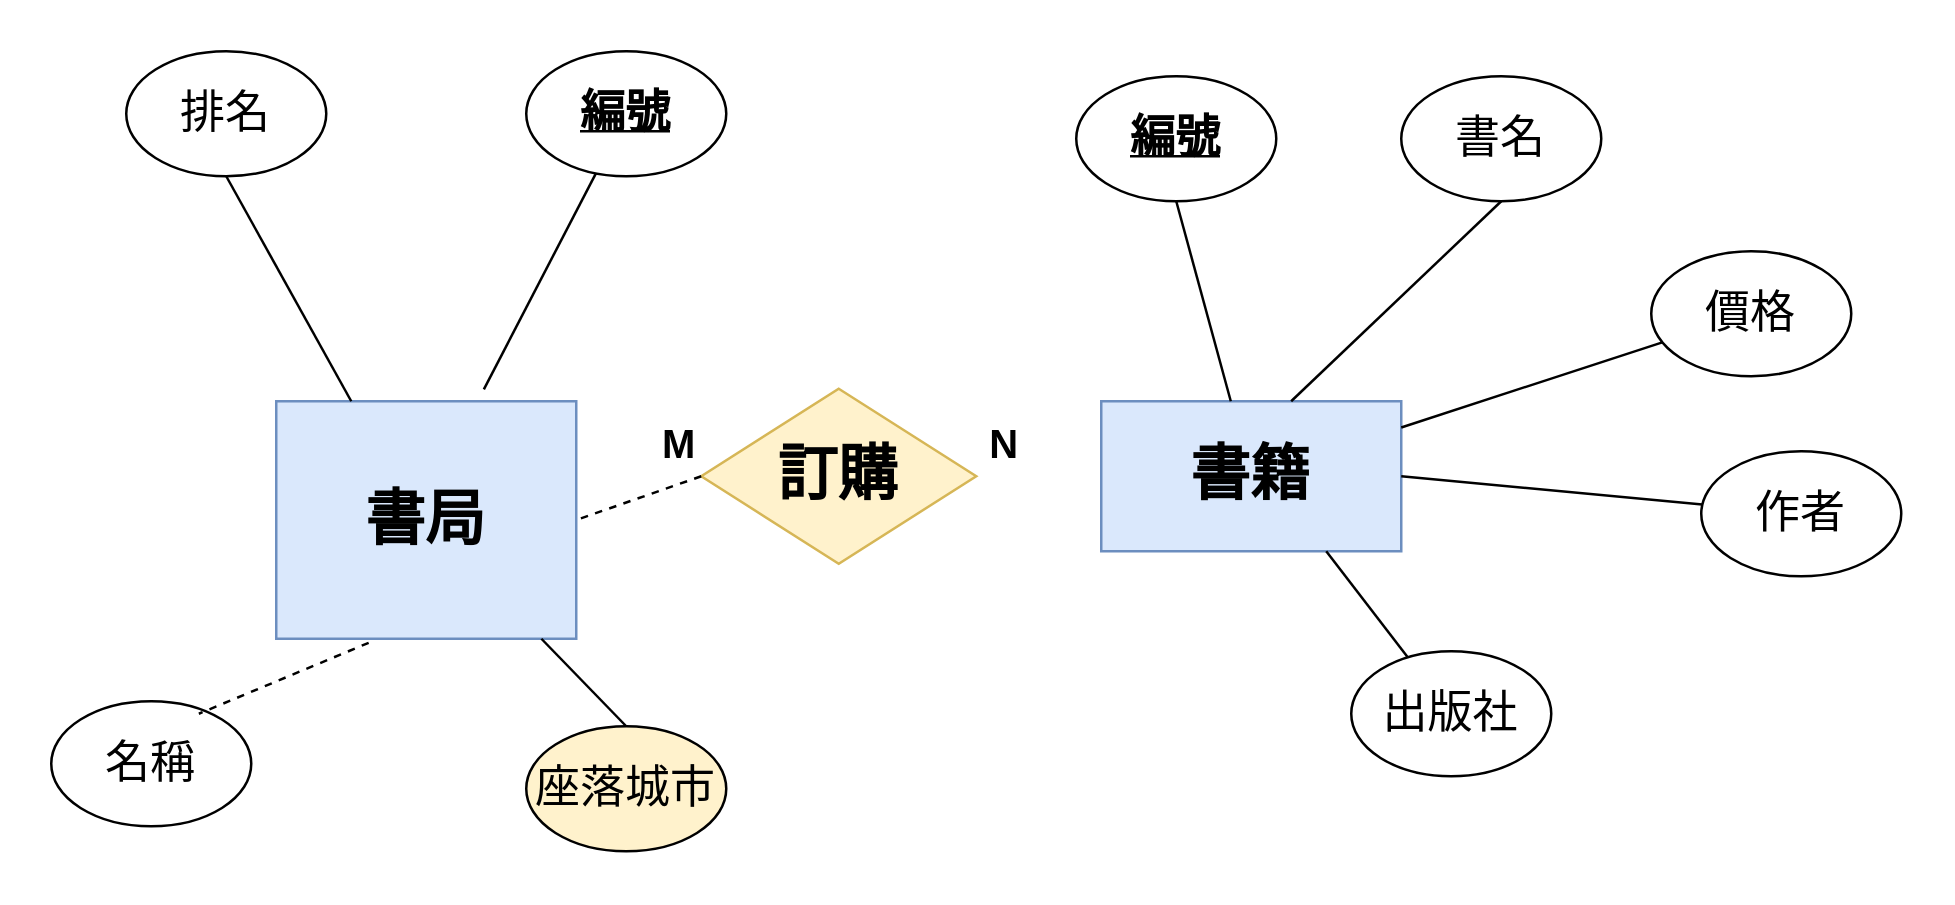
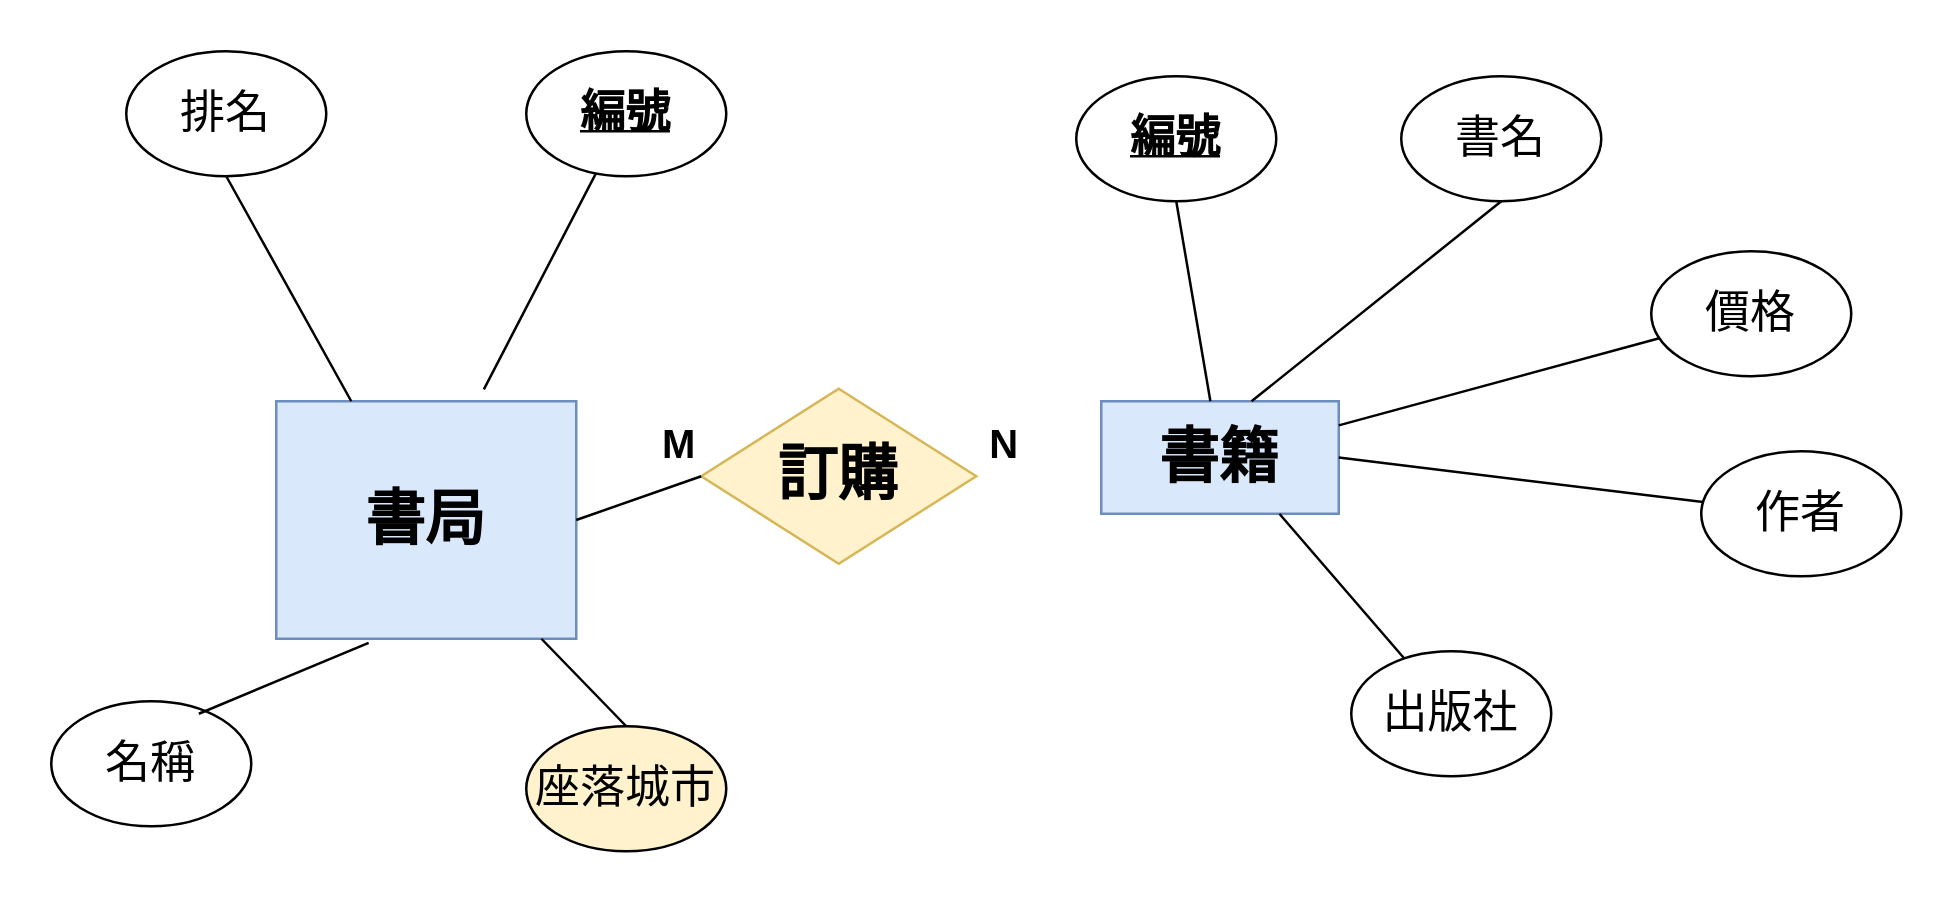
(1251, 476) -> (1220, 458)
(636, 499) -> (636, 499)
(284, 678) -> (284, 678)
